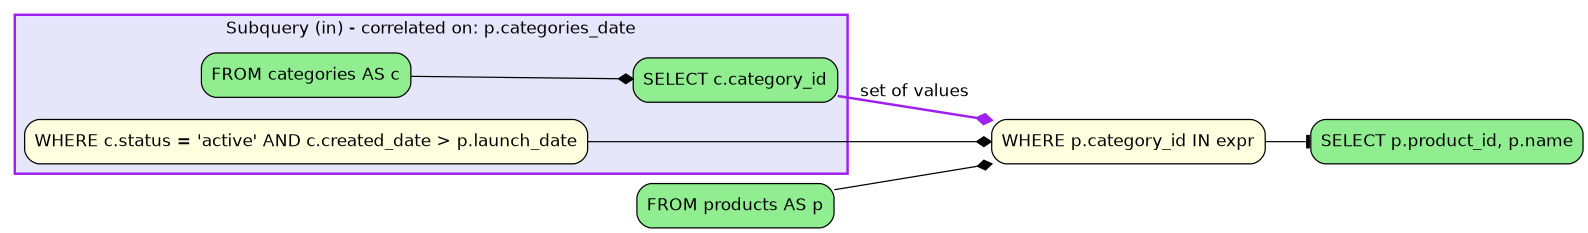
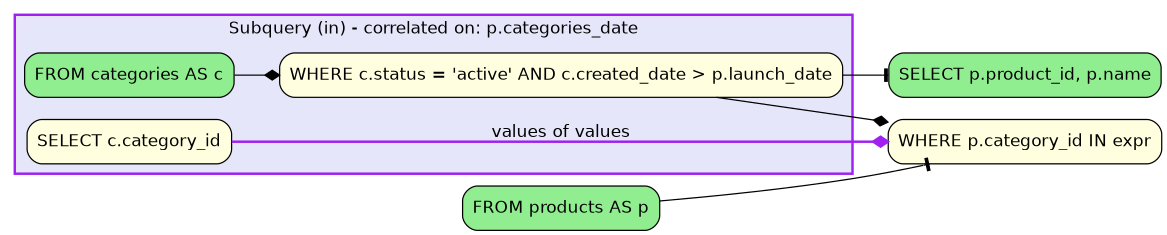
(515, 78) -> (250, 75)
(735, 80) -> (129, 142)
(915, 92) -> (561, 132)
(1285, 142) -> (862, 75)
(906, 178) -> (792, 187)
